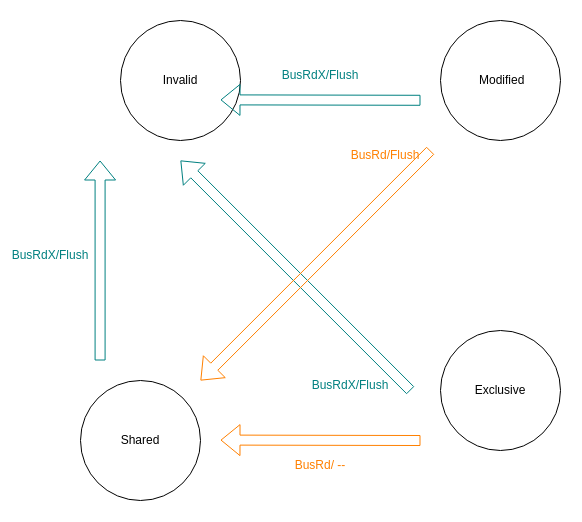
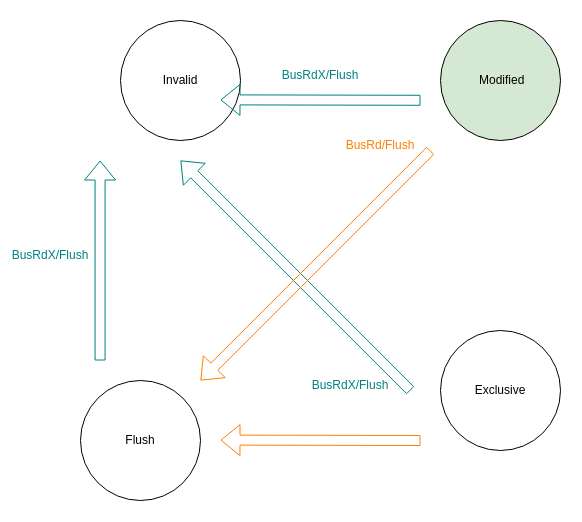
(501, 81) -> (501, 81)
(386, 156) -> (381, 146)
(141, 441) -> (141, 441)
(321, 466) -> none
